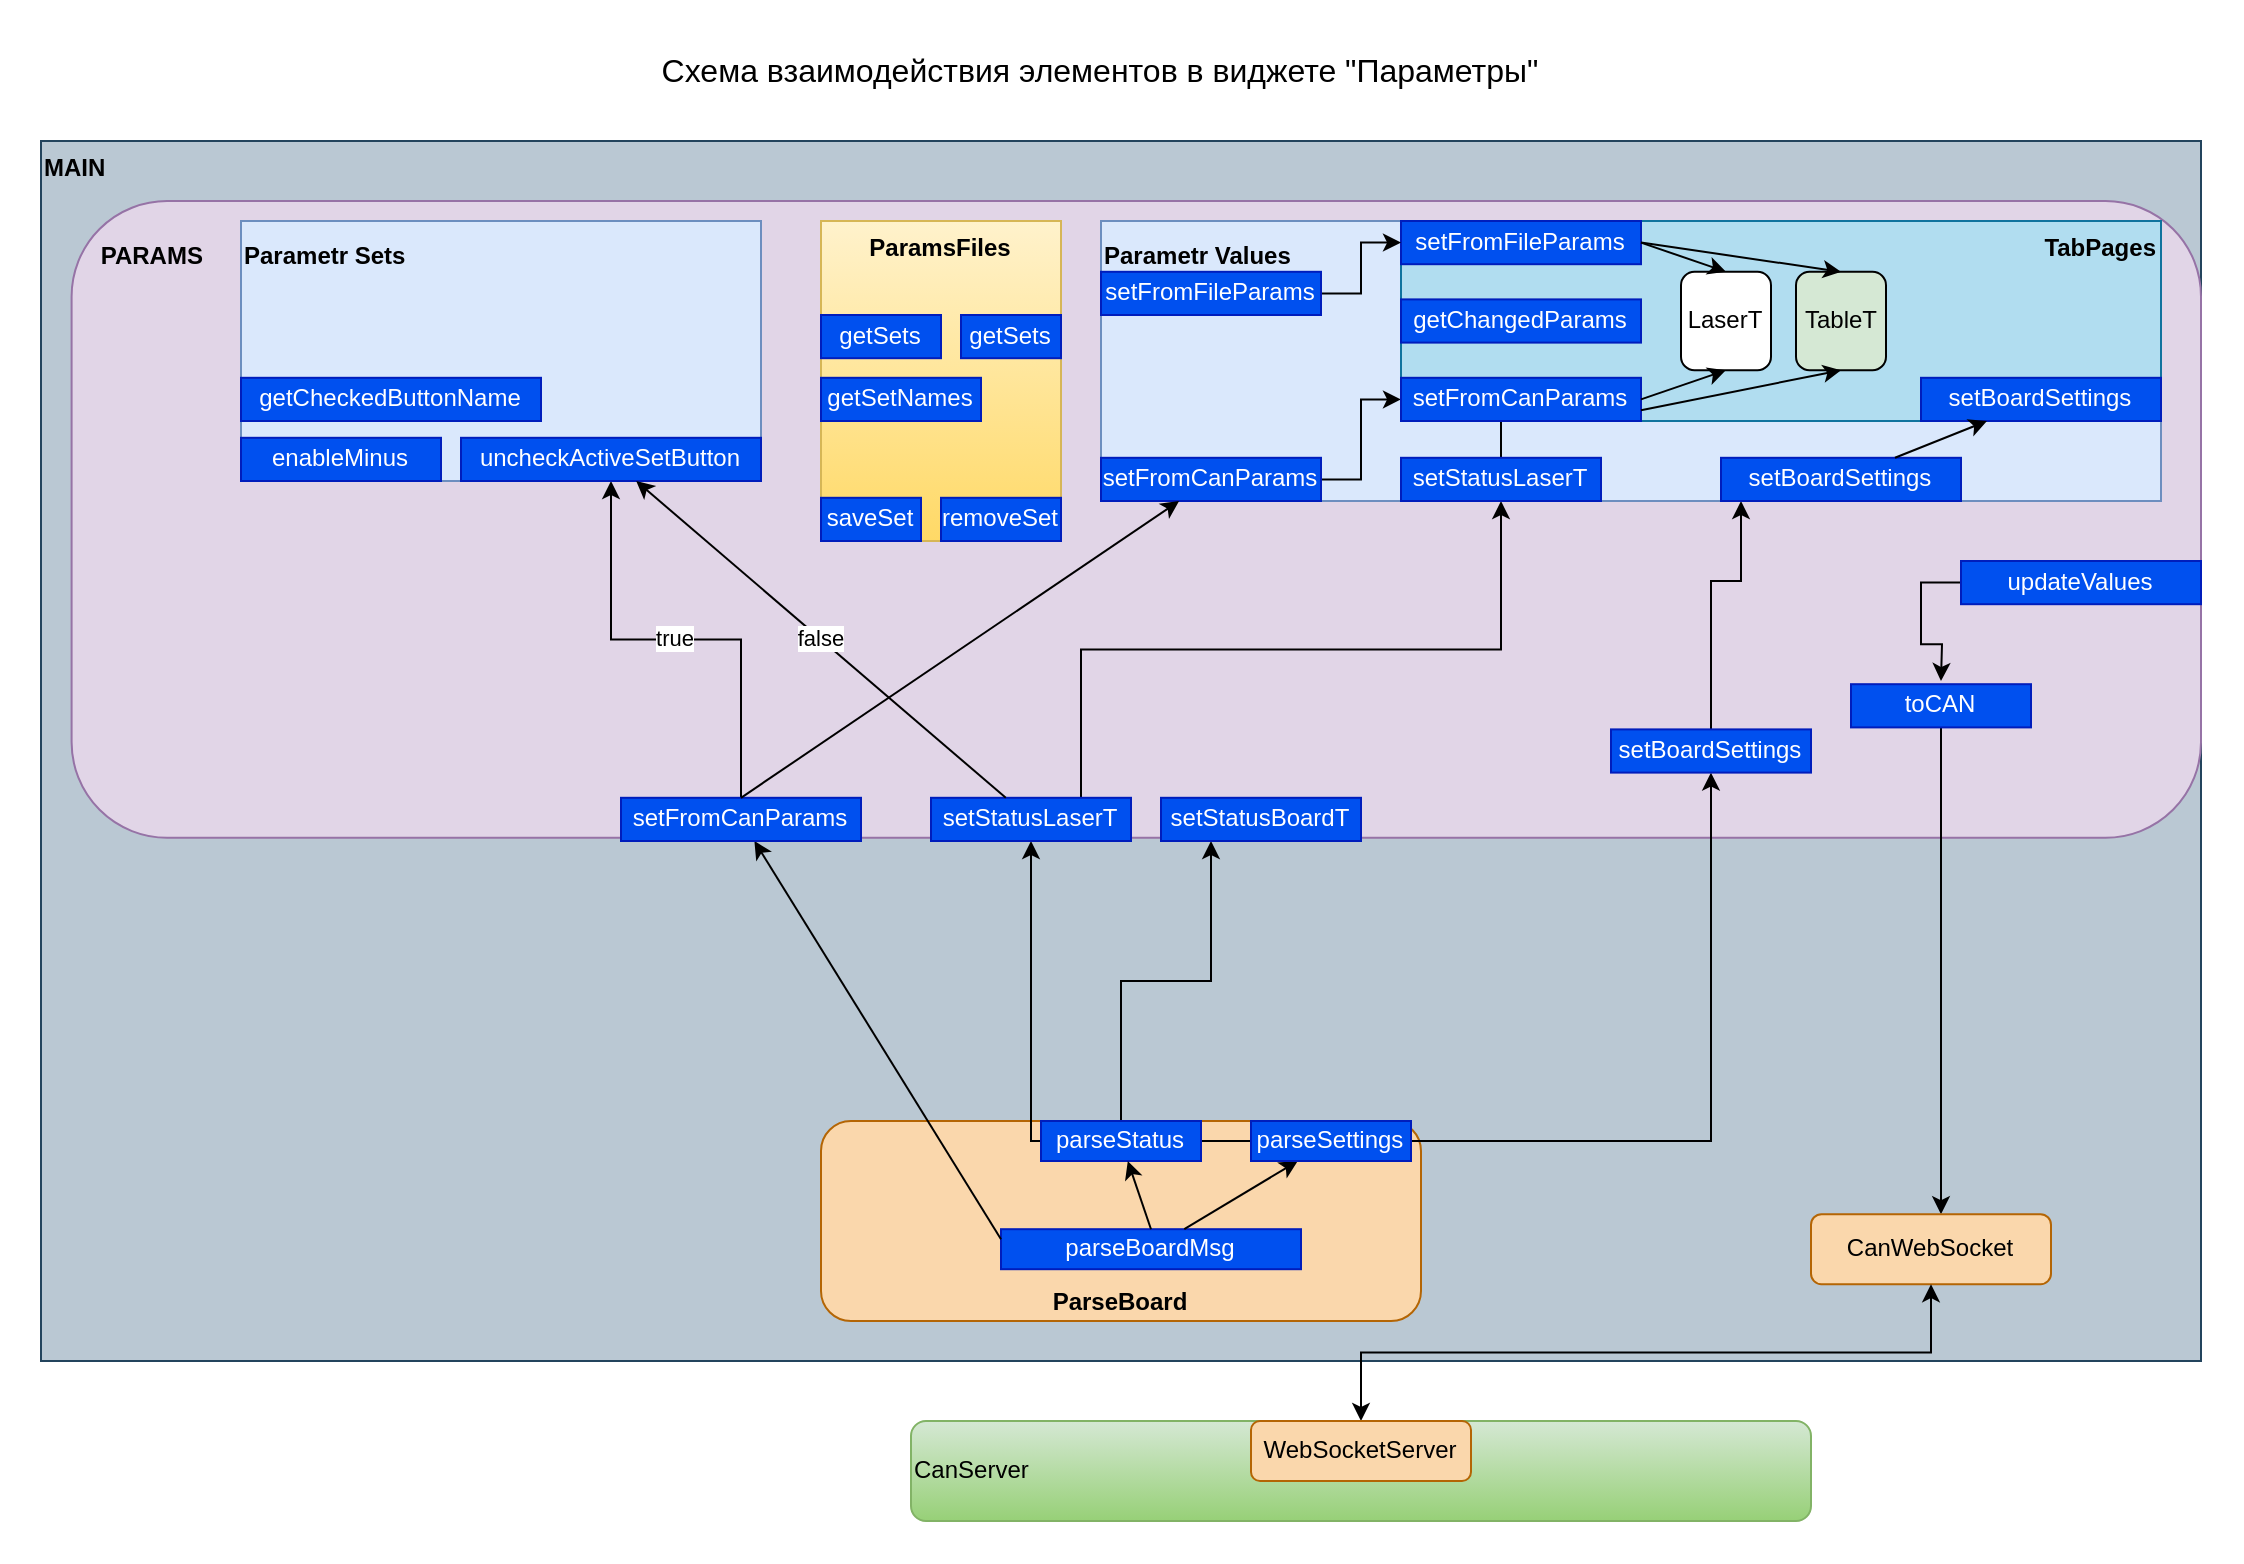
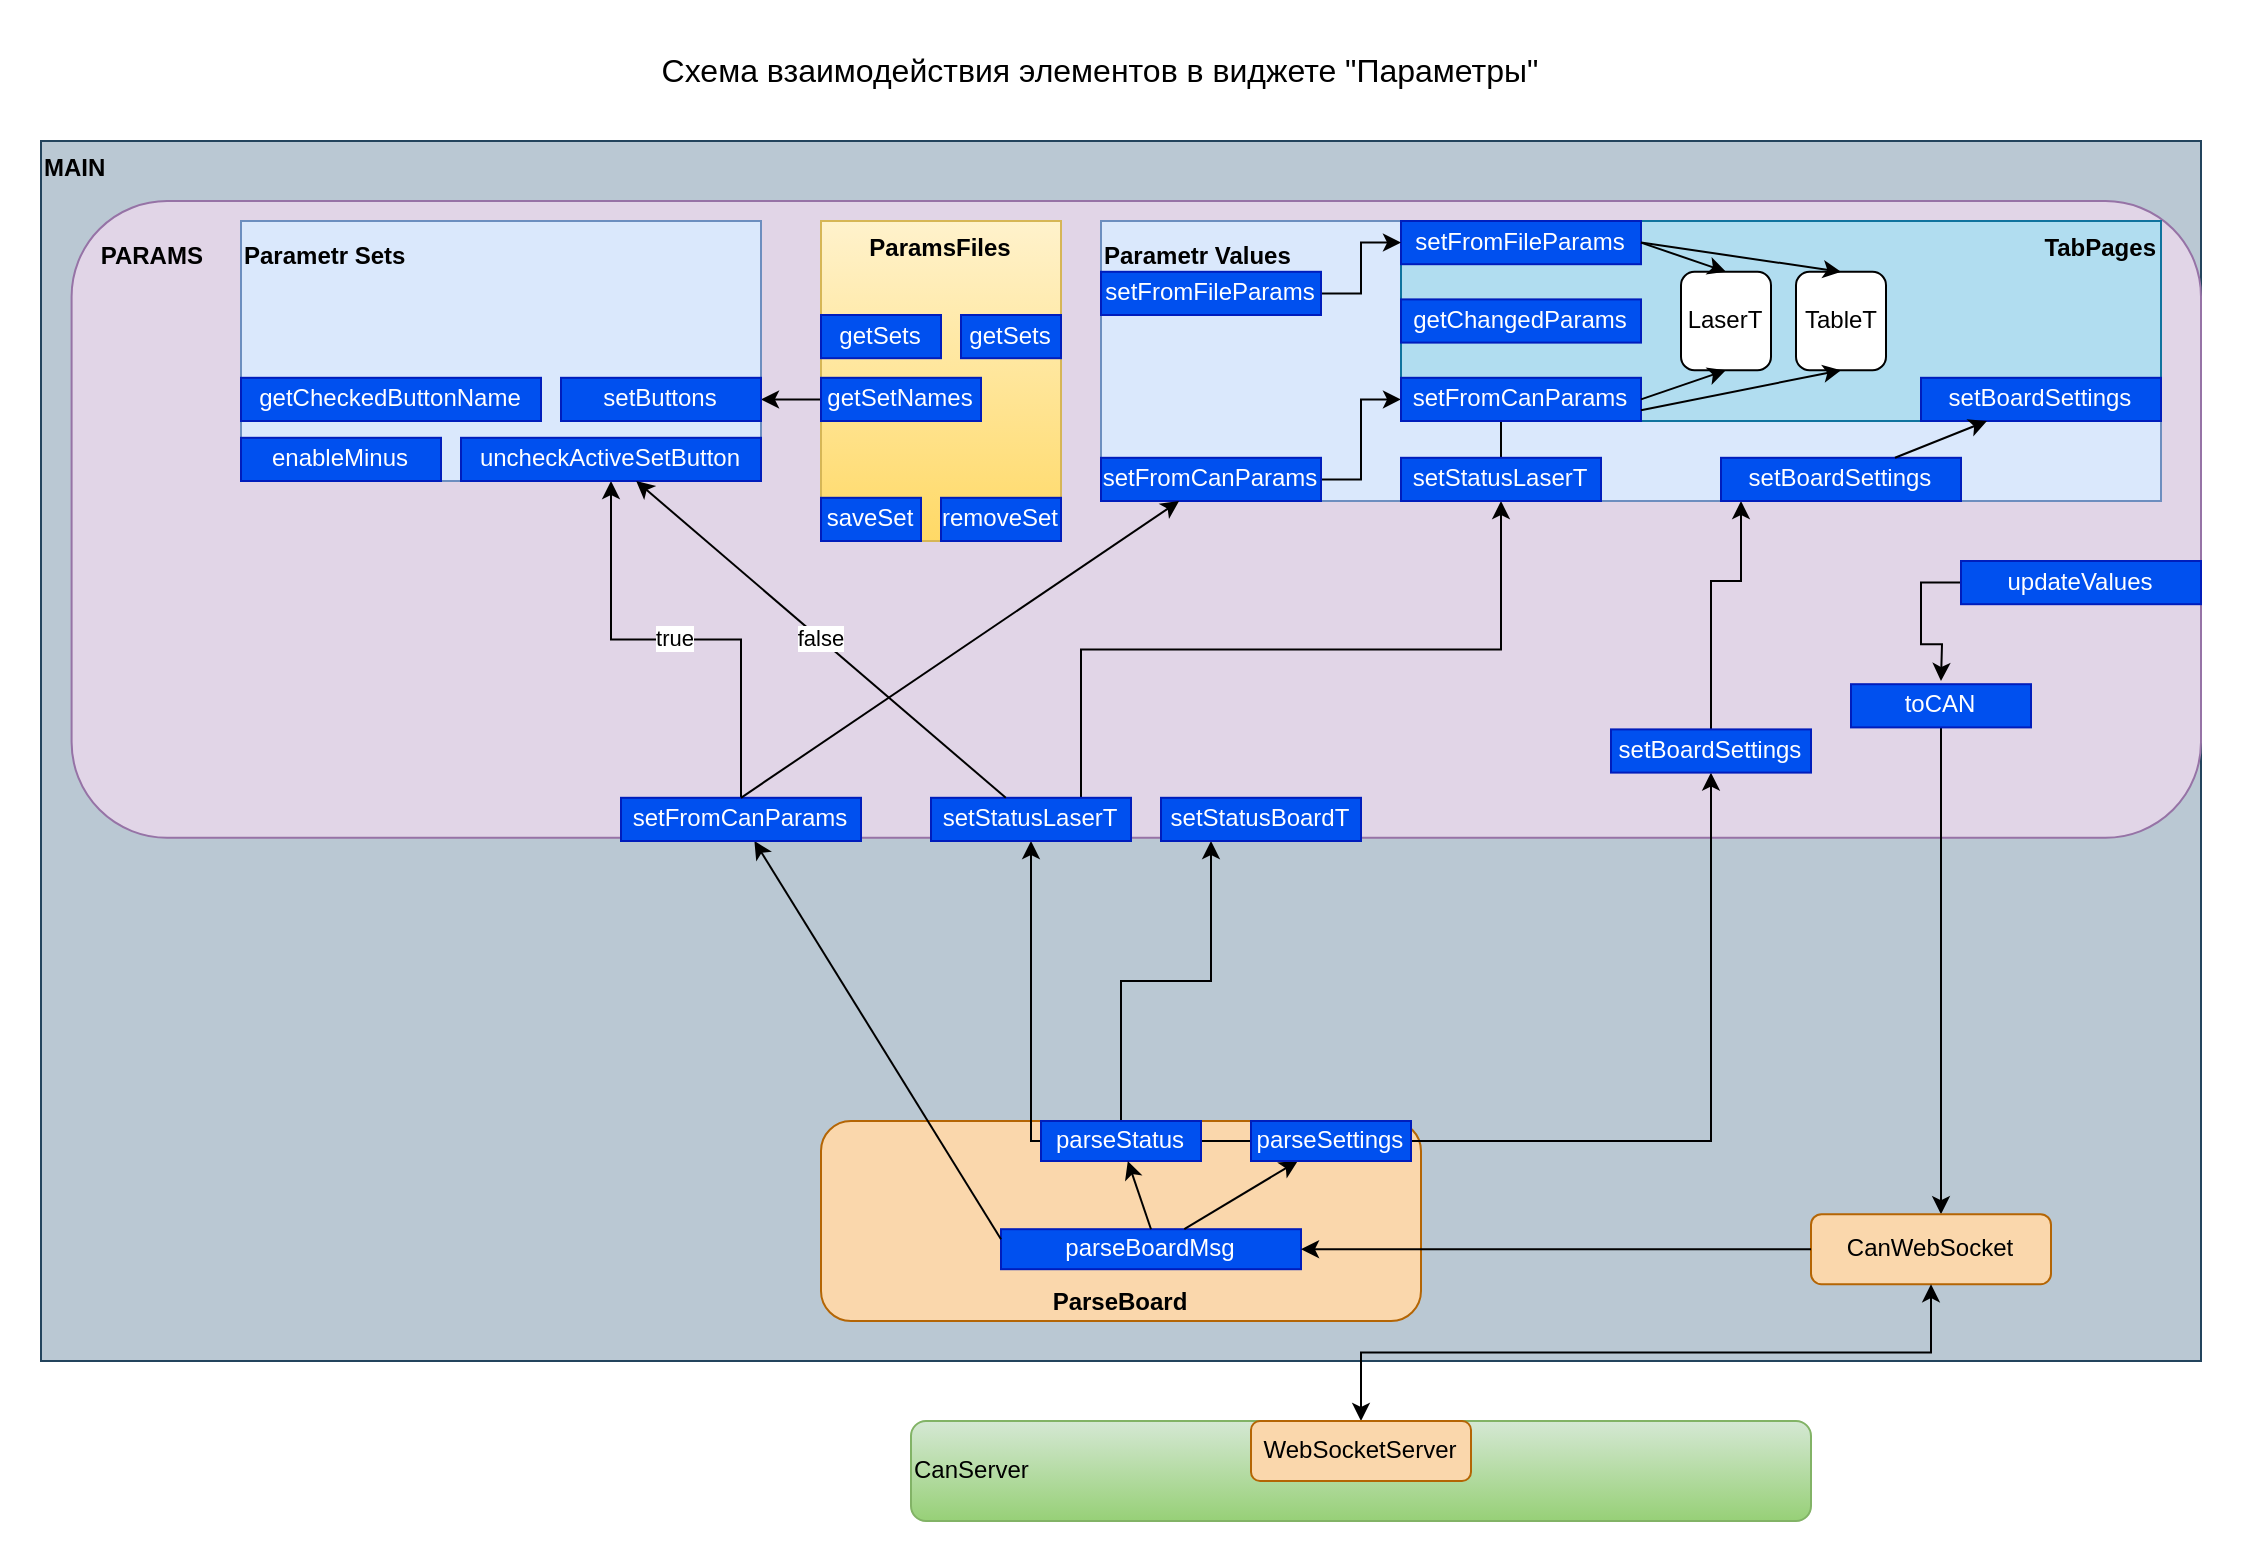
(1841, 321) -> (1841, 321)
none -> (661, 399)
none -> (784, 399)
none -> (1563, 1249)
